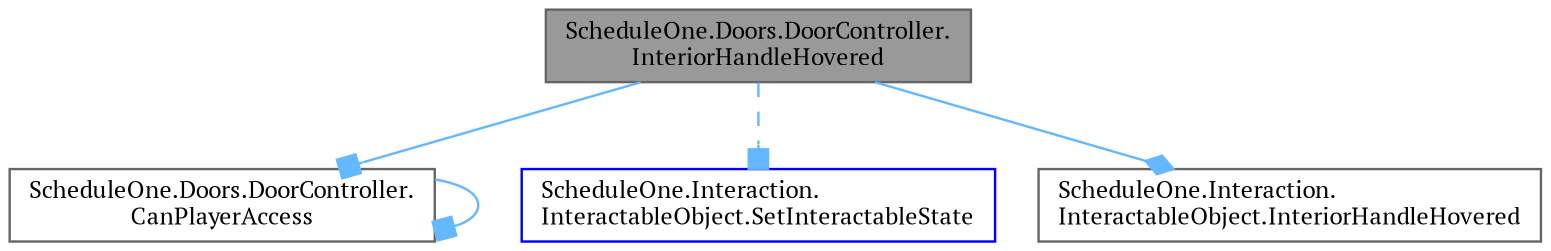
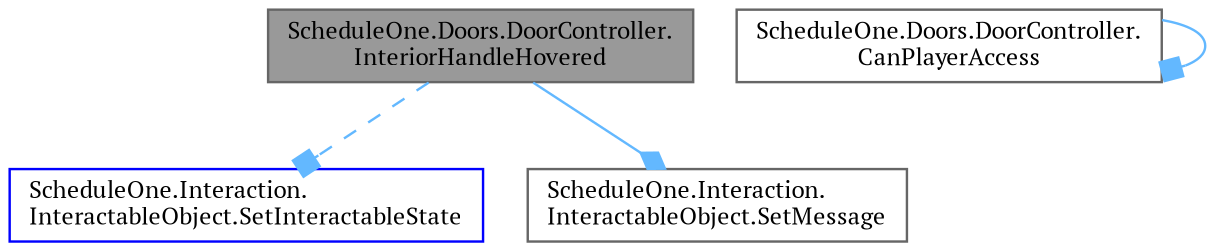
(502, 122) -> none
(1290, 205) -> (717, 205)
